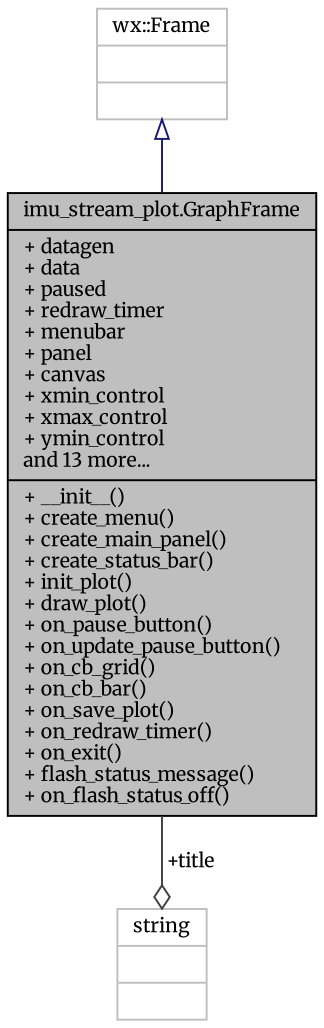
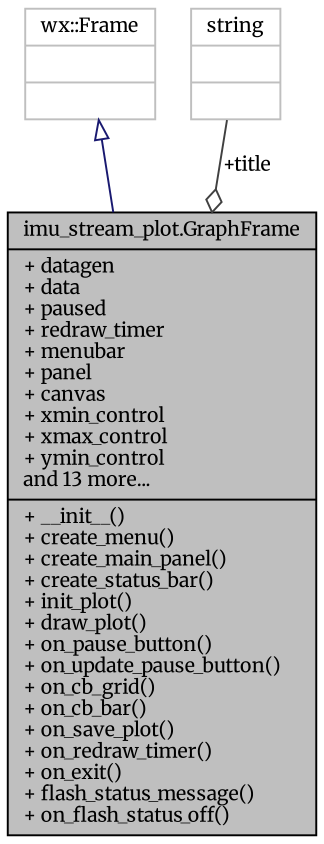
(162, 851) -> (221, 155)
